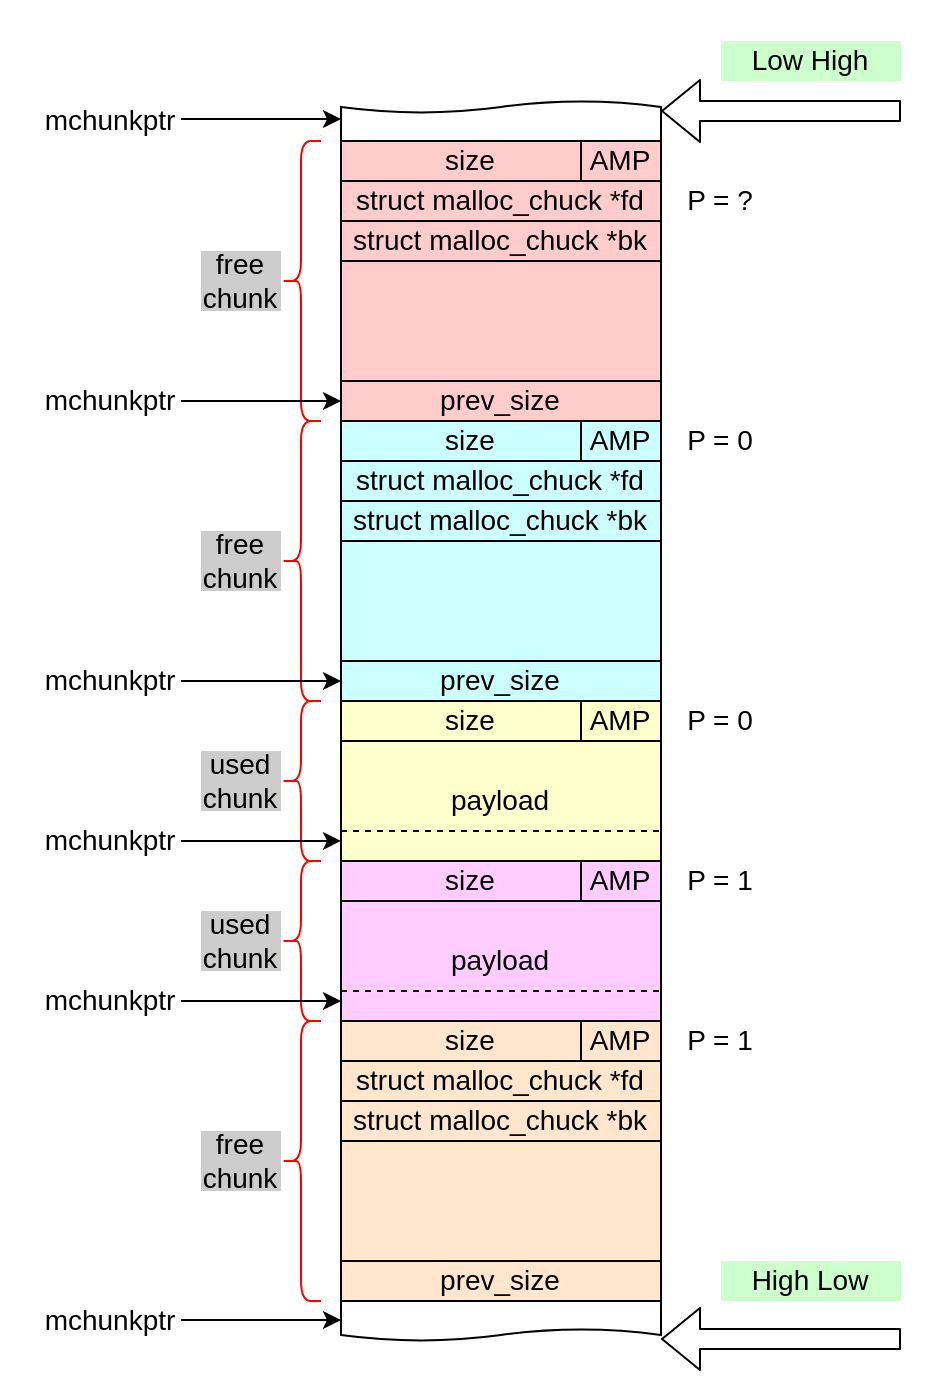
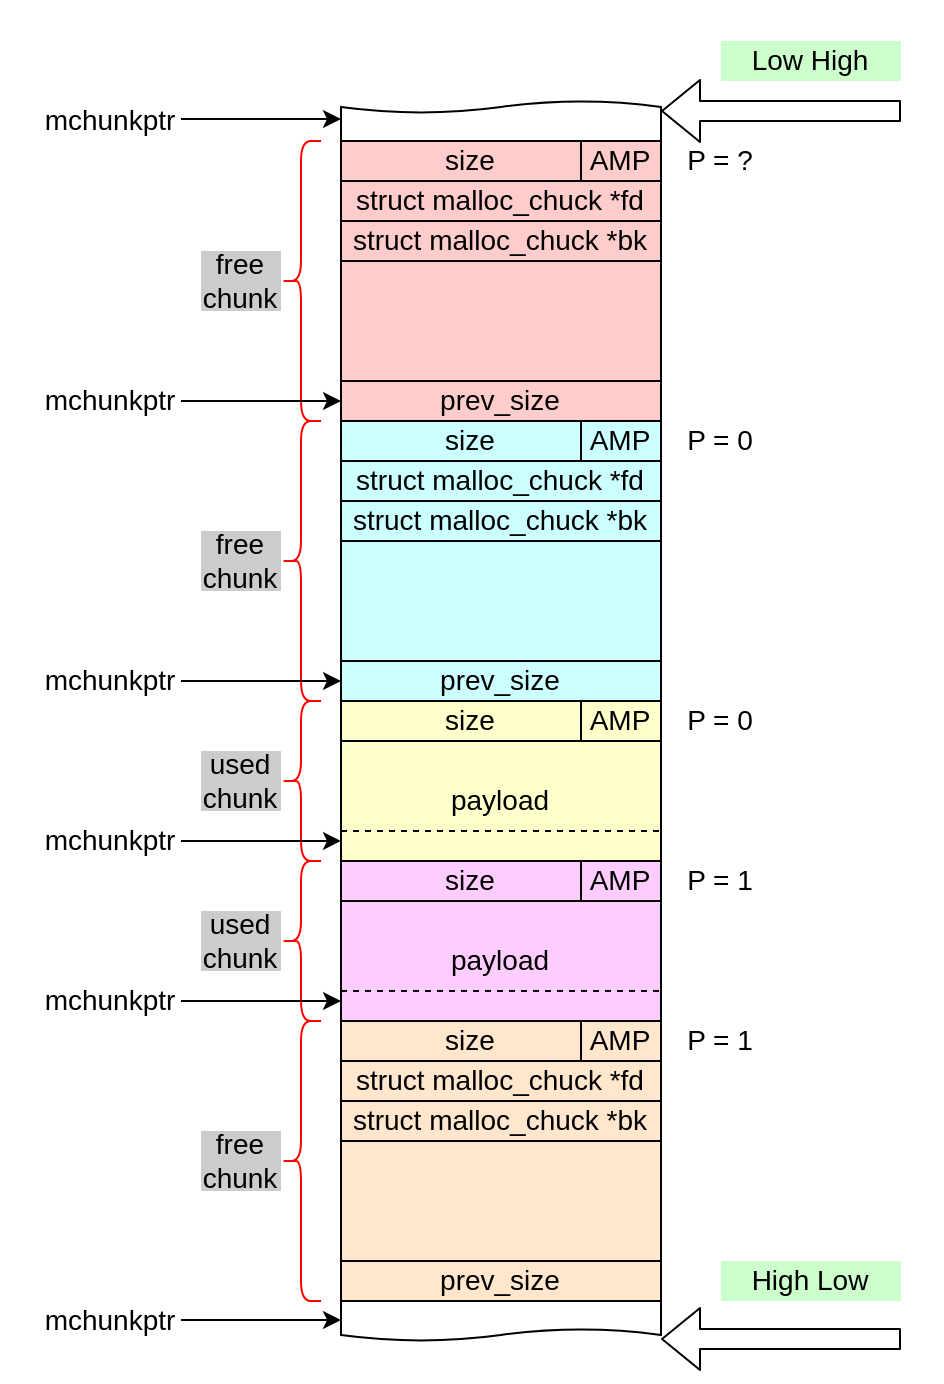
(721, 201) -> (721, 161)
